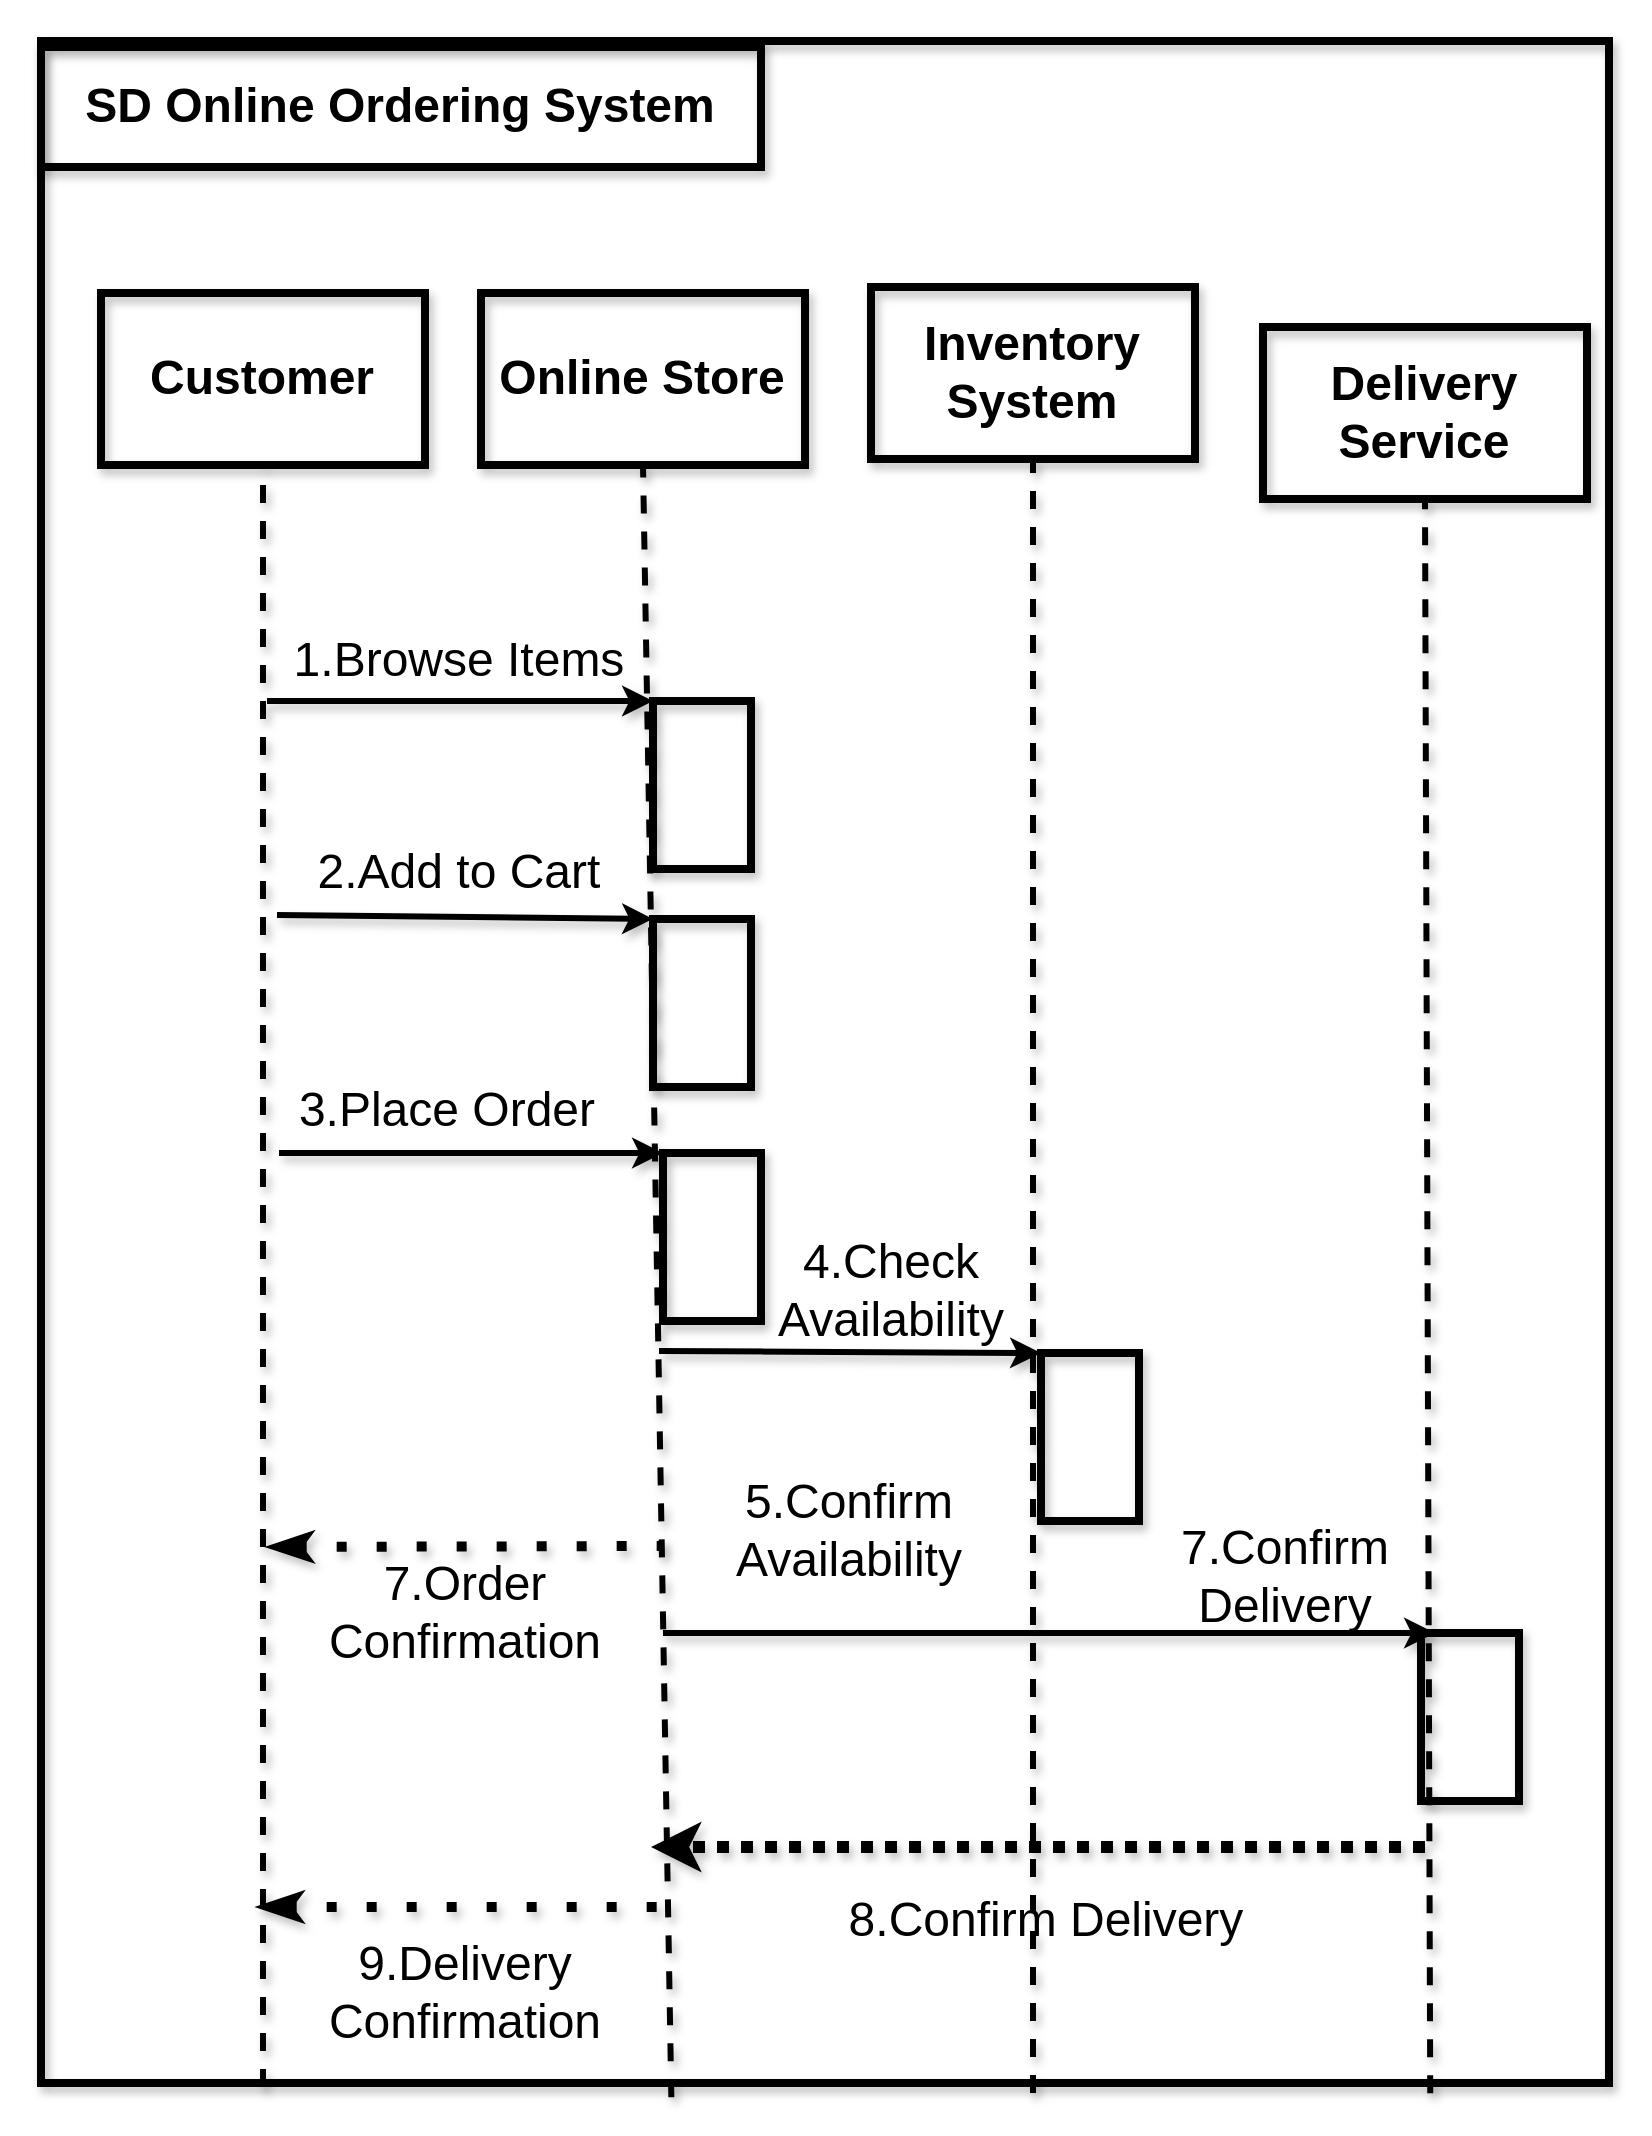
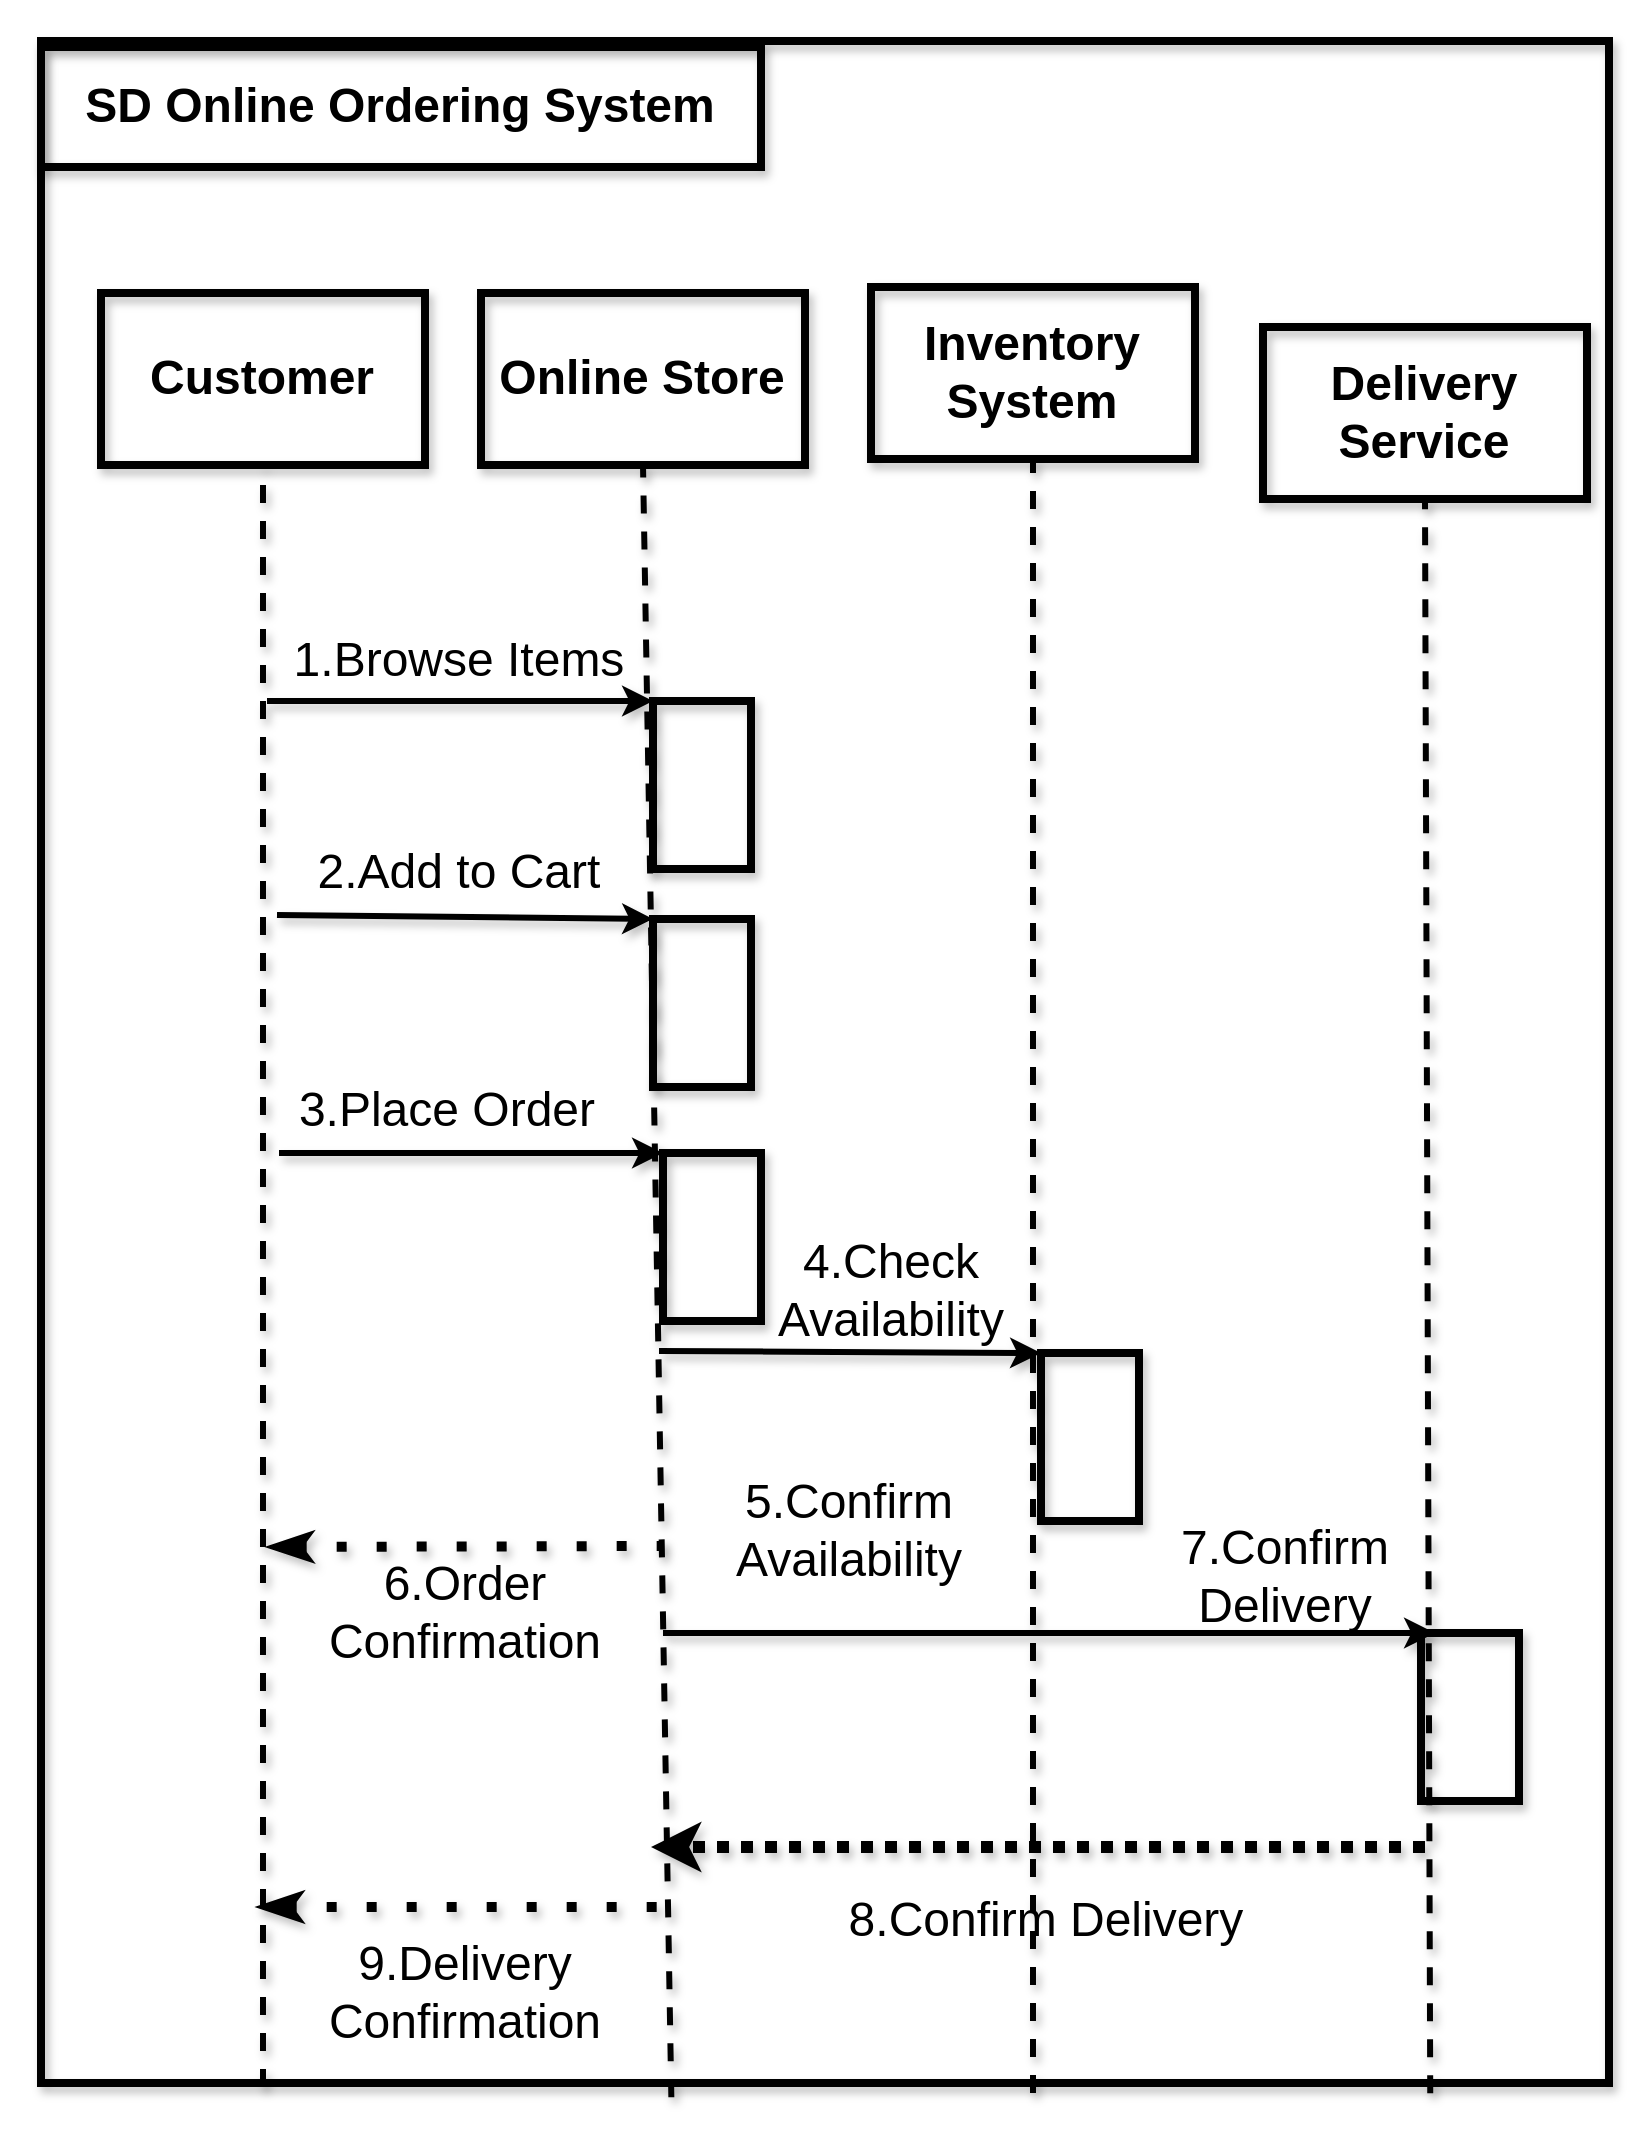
(466, 1613) -> (466, 1613)
